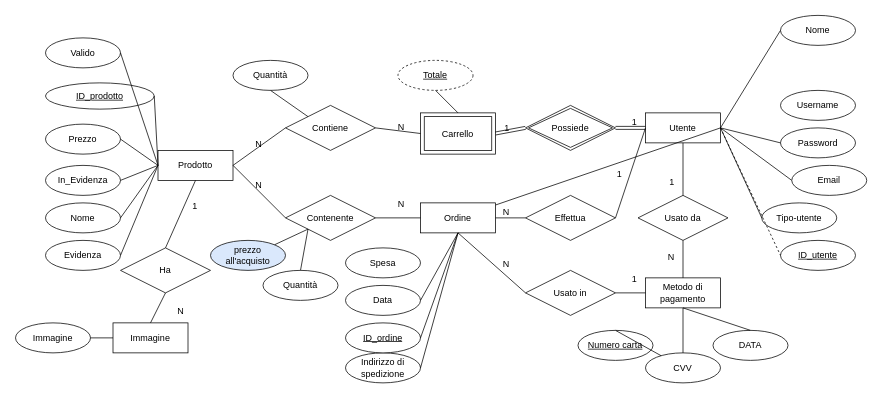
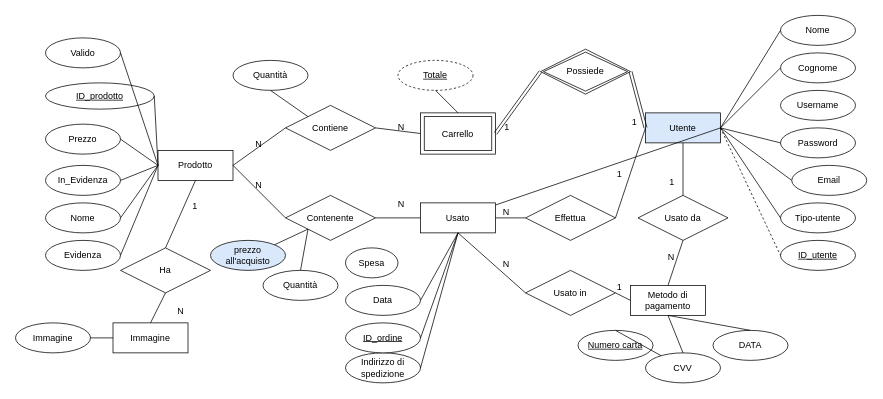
none -> (818, 68)
none -> (751, 97)
(570, 128) -> (585, 72)
(683, 128) -> (683, 128)
(458, 218) -> (458, 218)
(799, 218) -> (818, 218)
(383, 263) -> (372, 263)
(683, 293) -> (668, 300)
